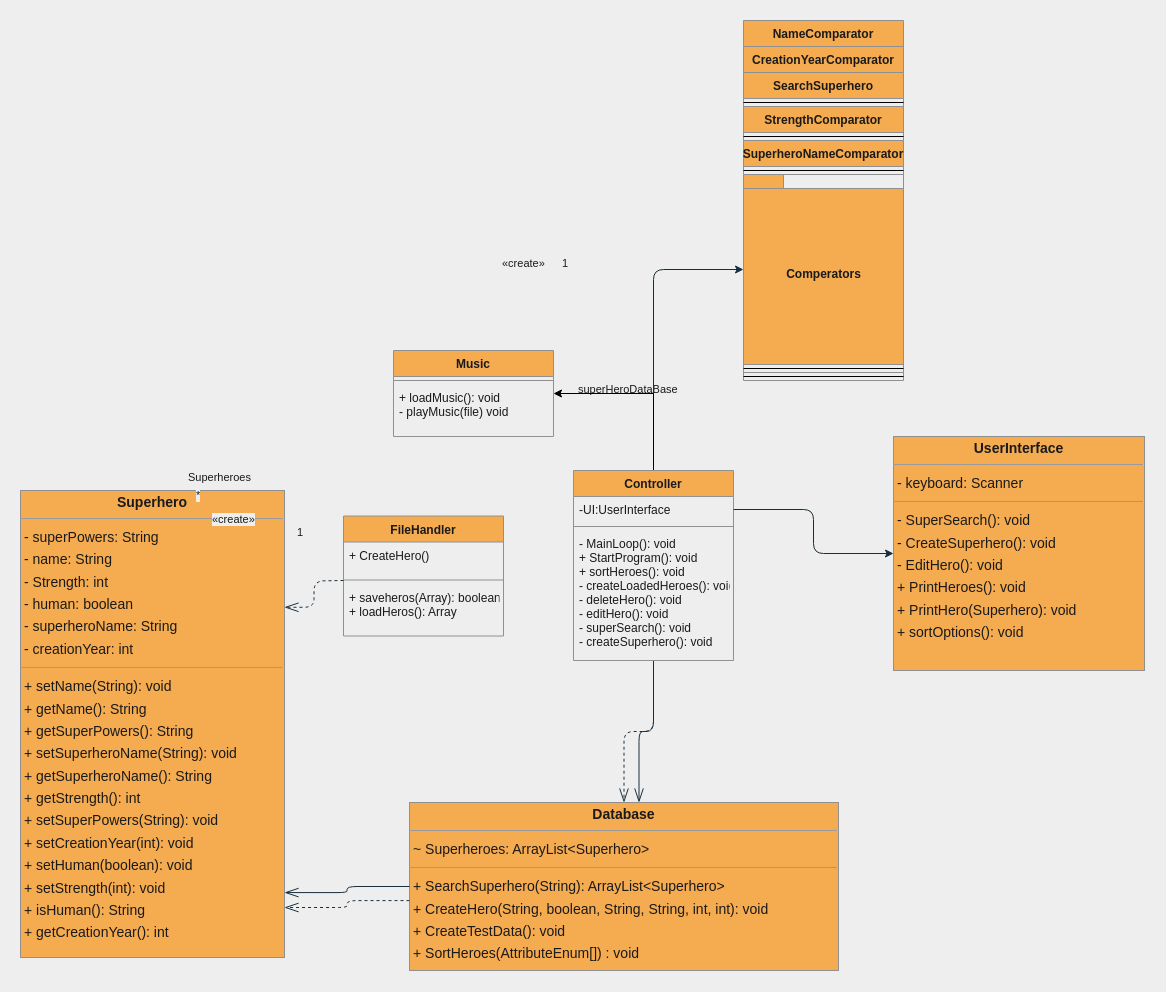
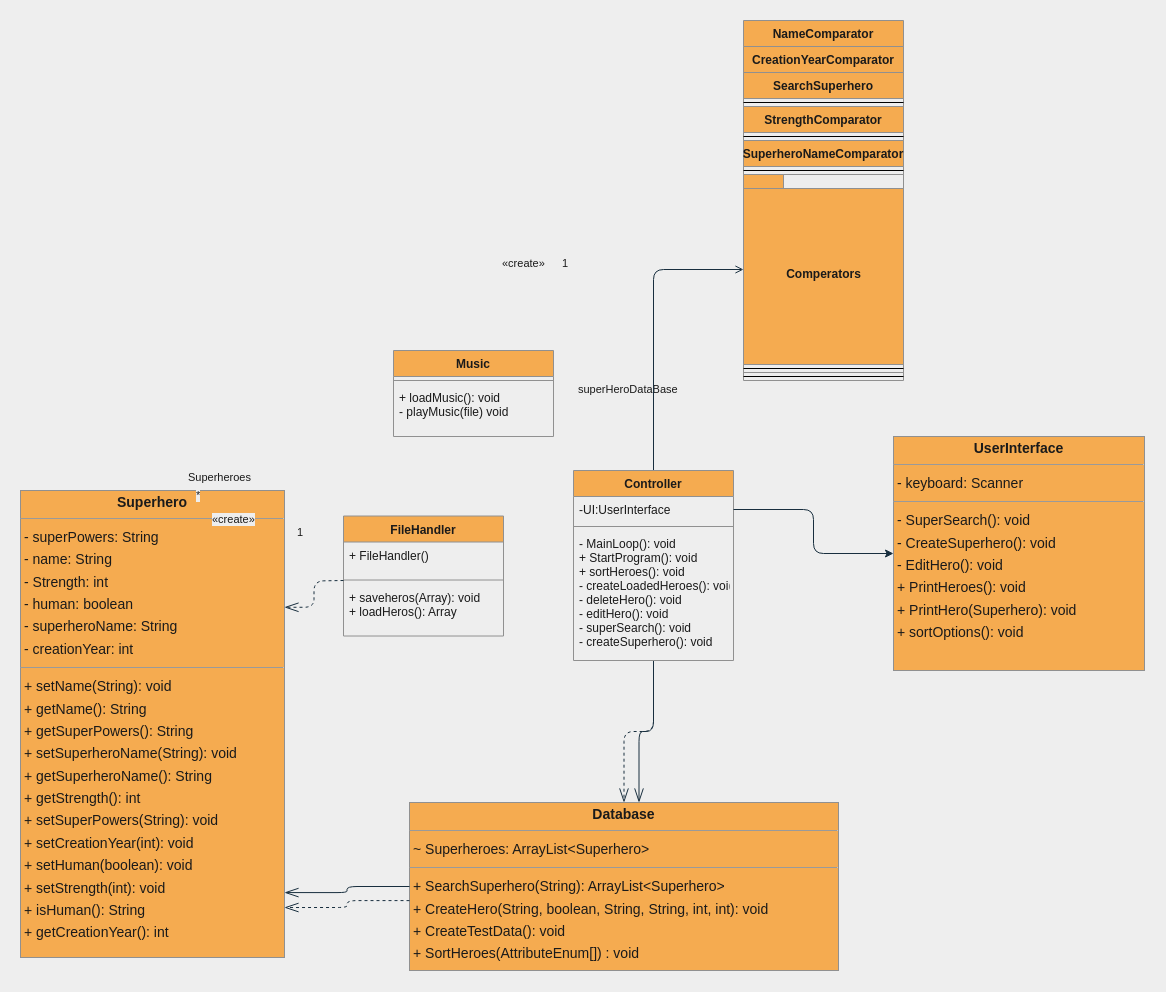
(735, 270) -> (736, 270)
(606, 394) -> none
(394, 556) -> (393, 556)
(433, 598) -> (423, 598)
